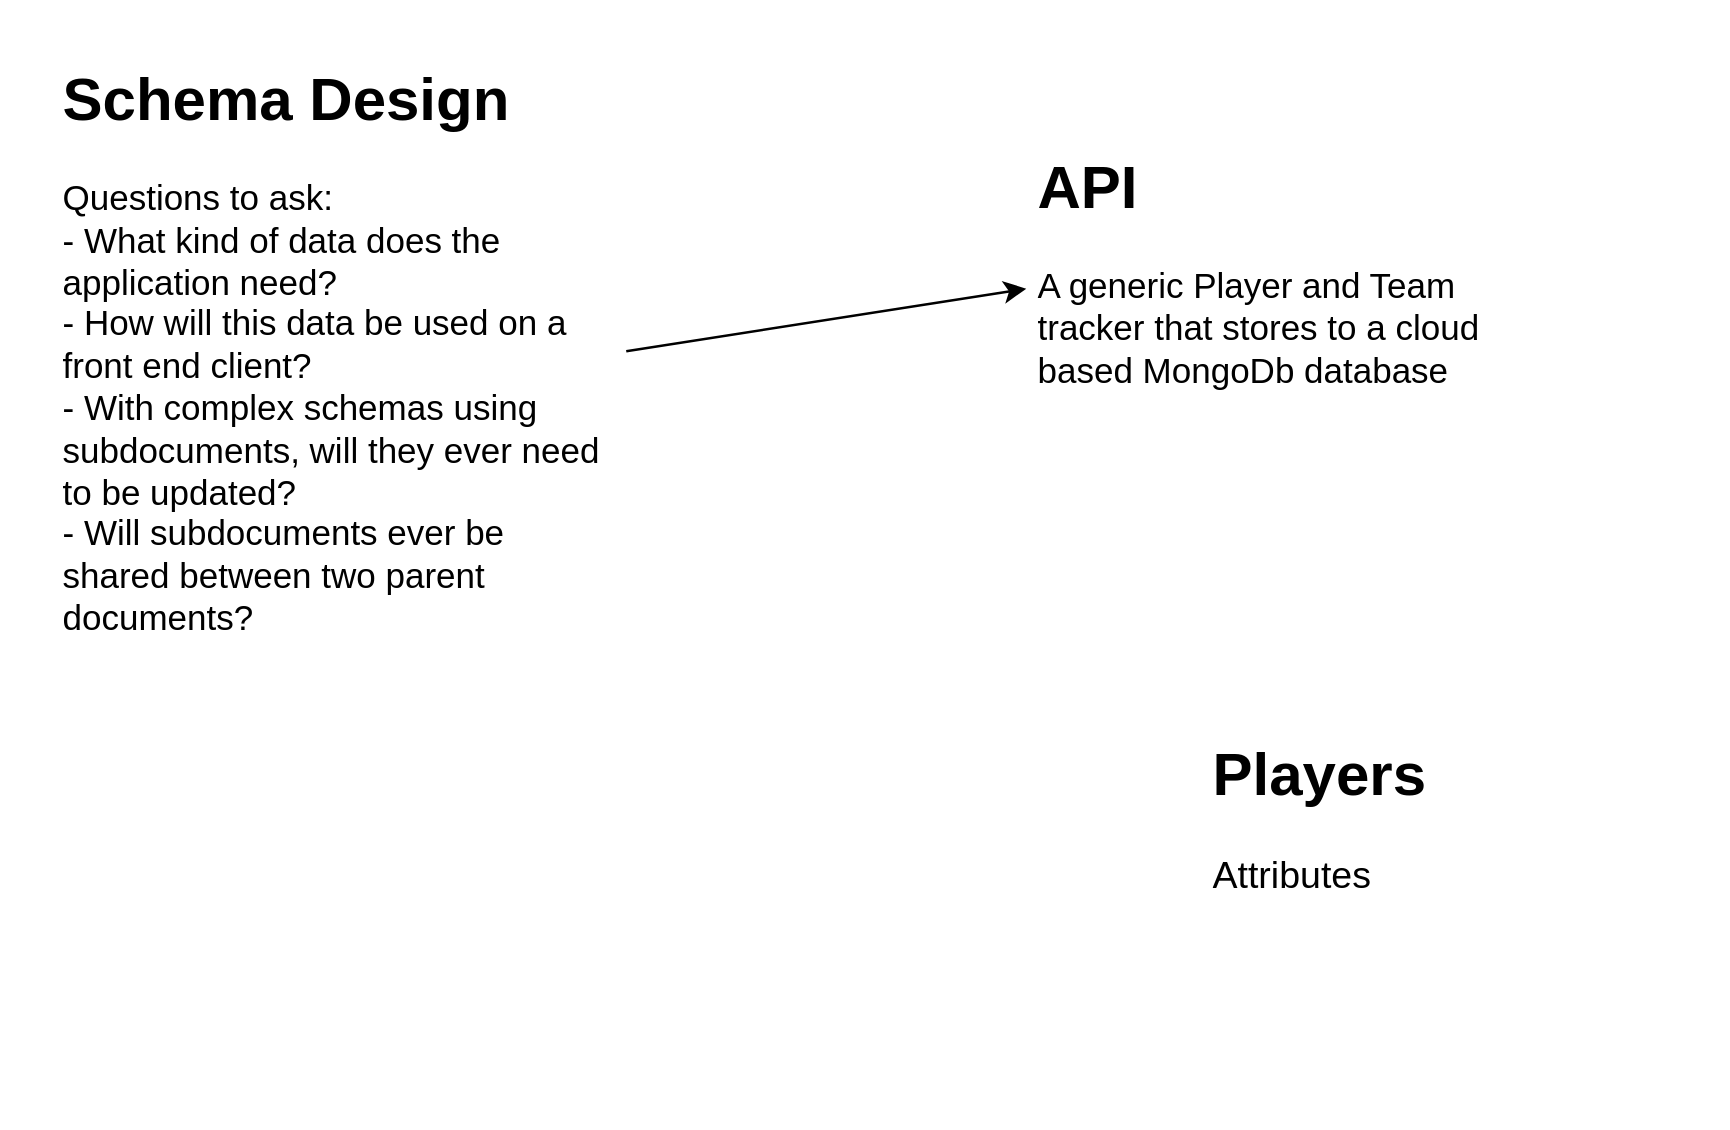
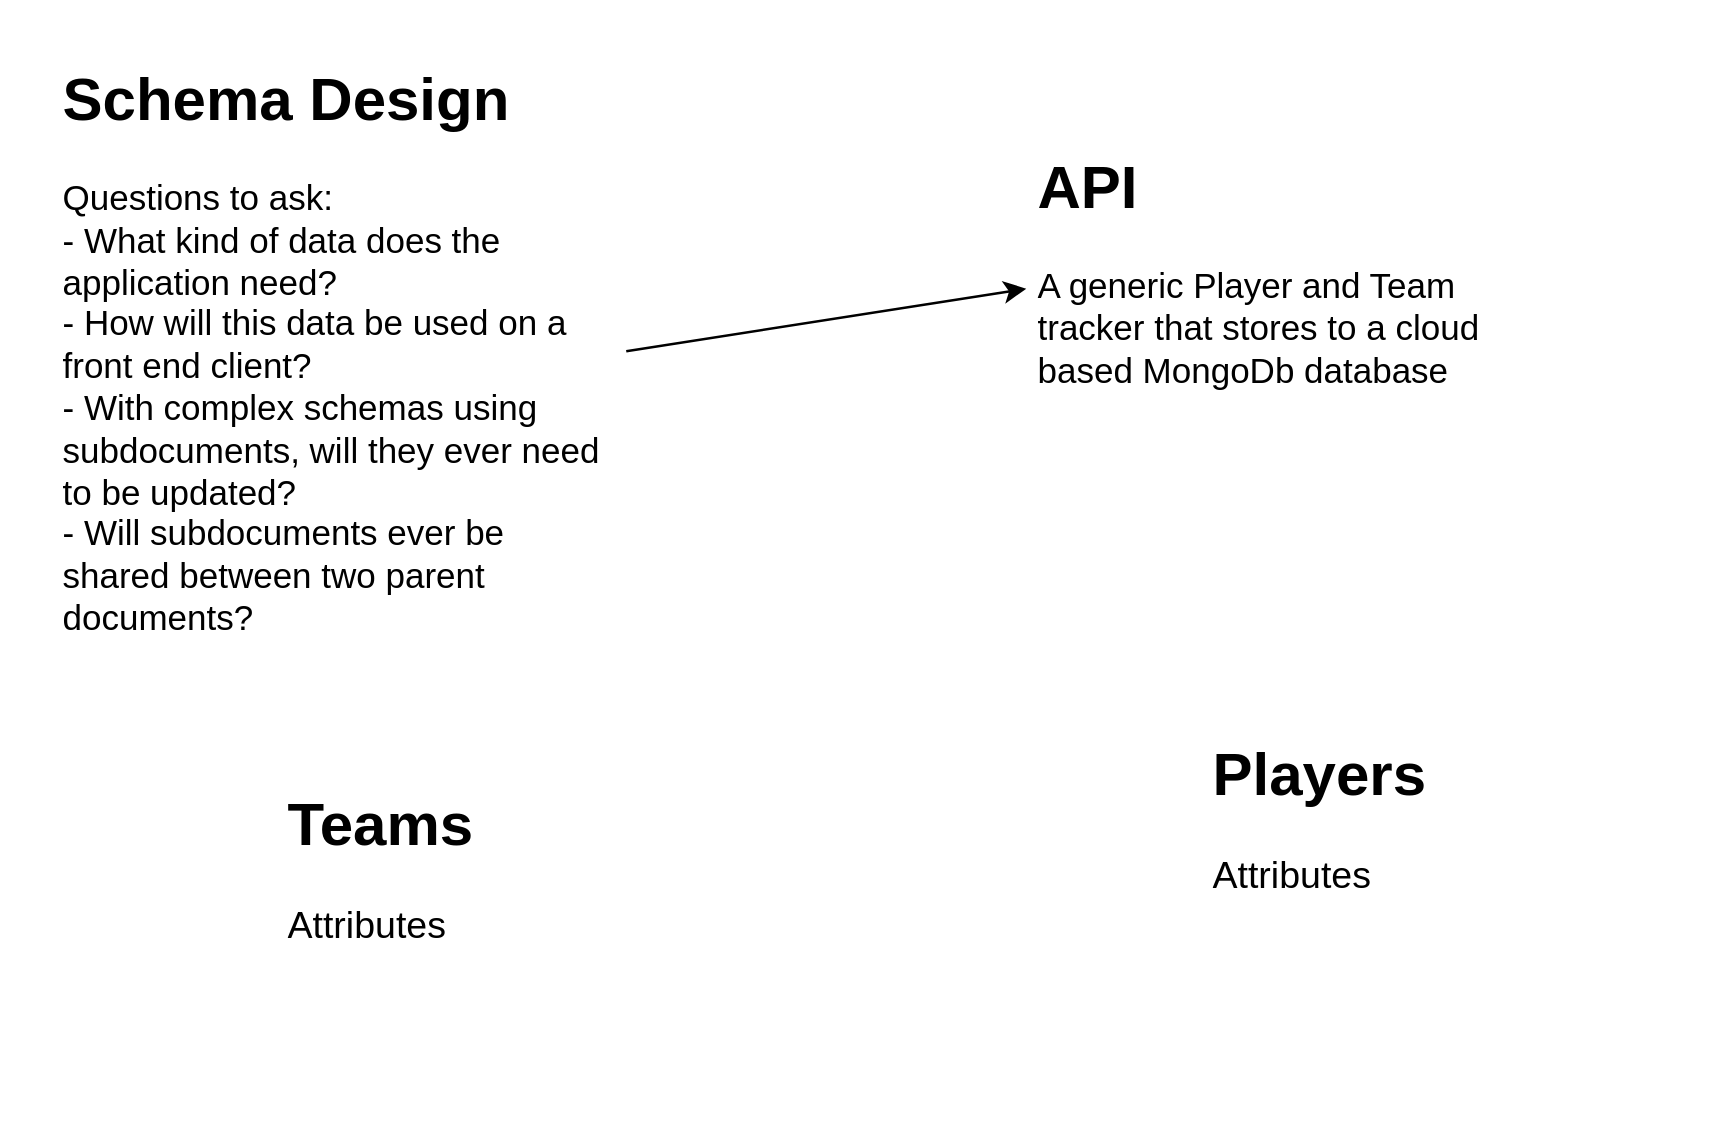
none -> (514, 926)
